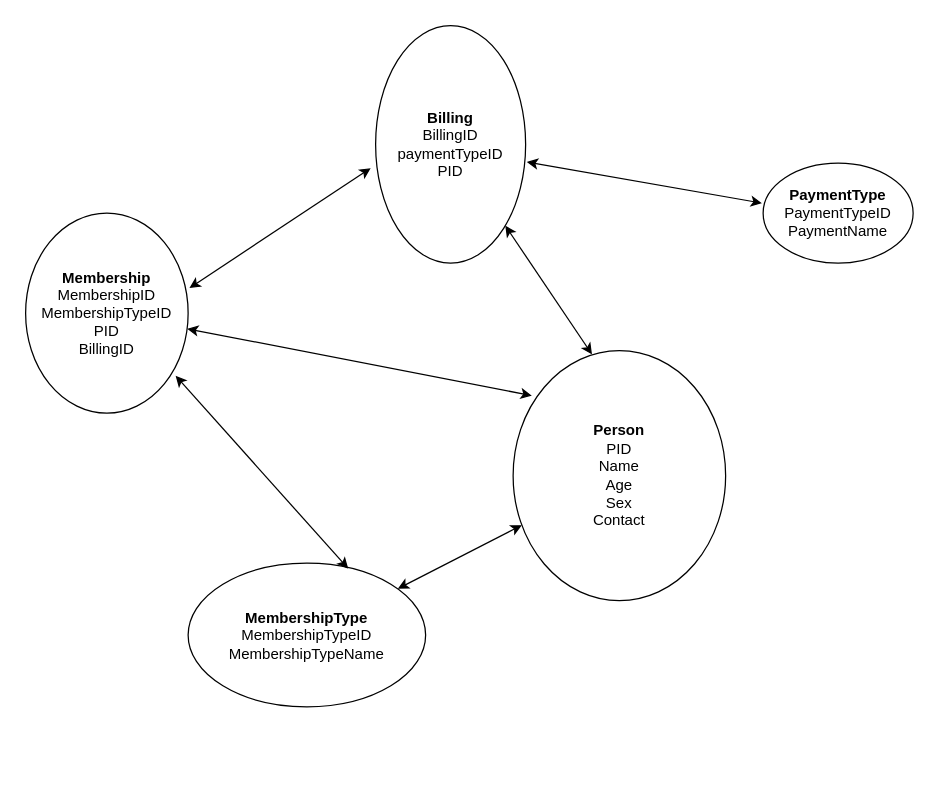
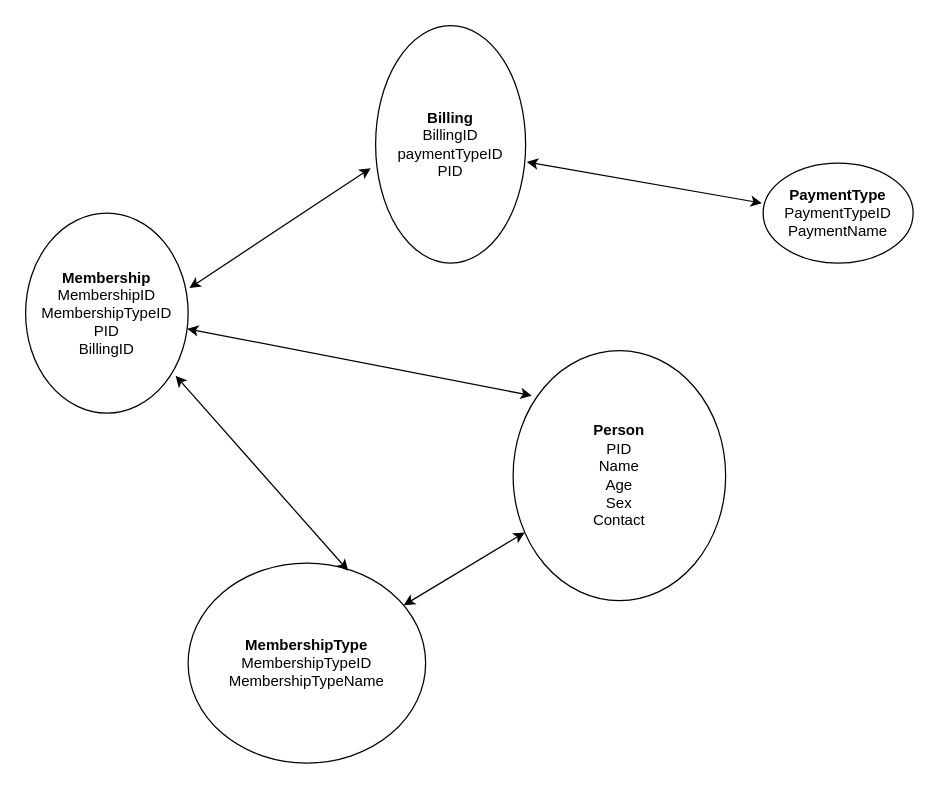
(548, 290) -> none
(307, 635) -> (307, 663)
